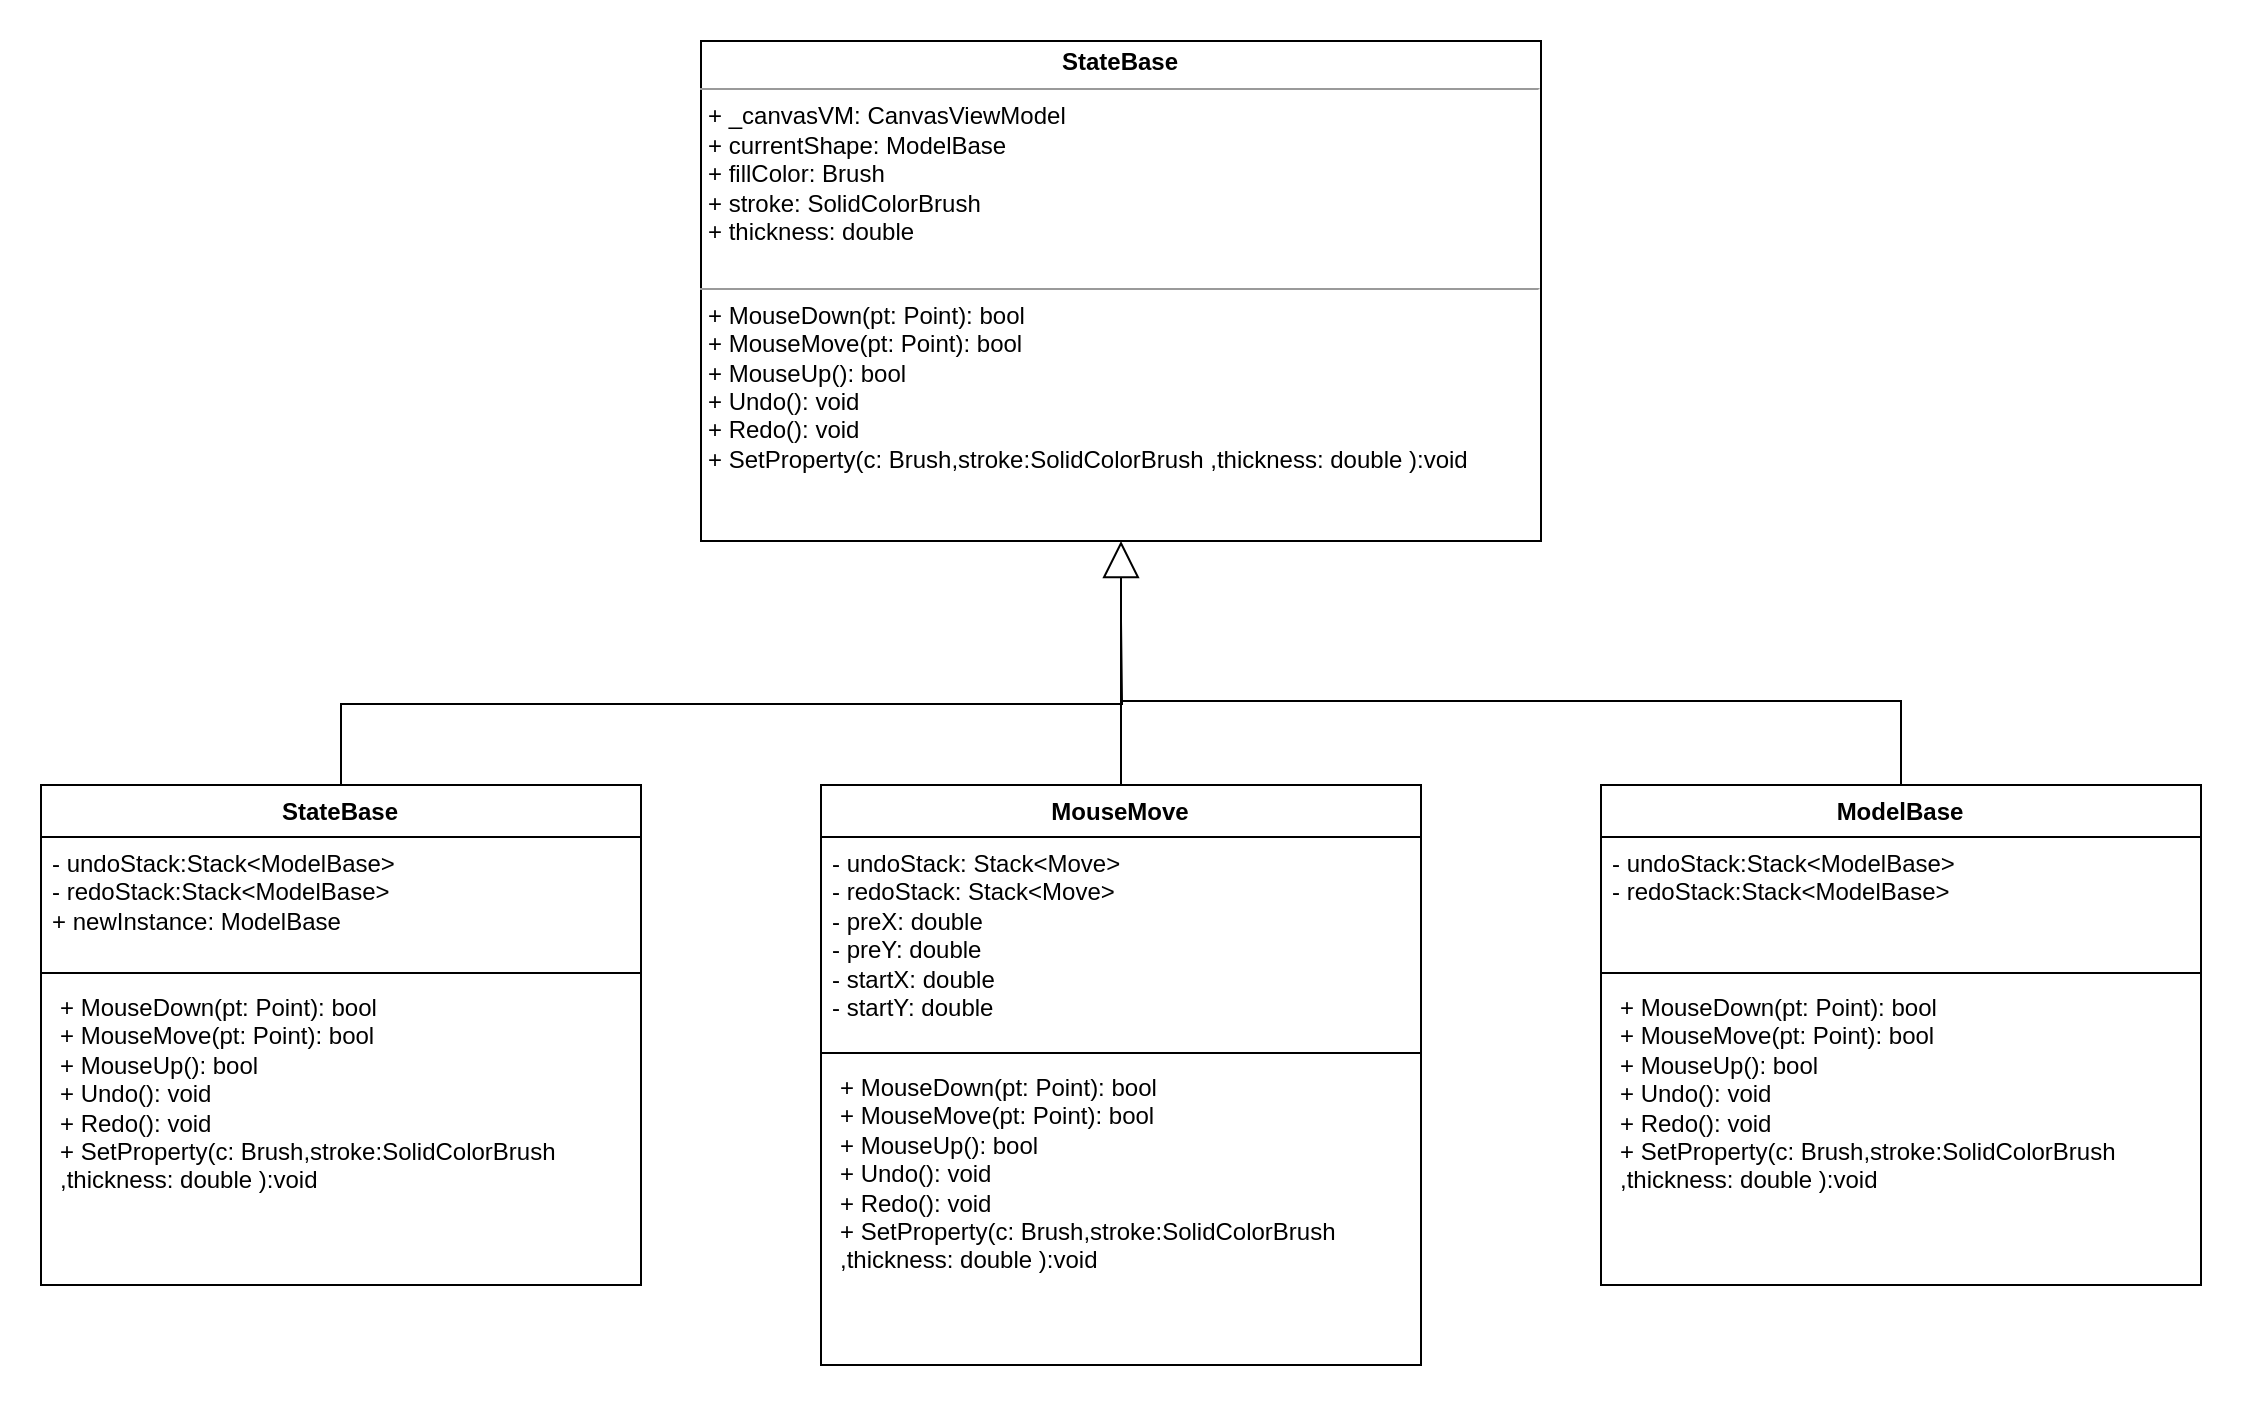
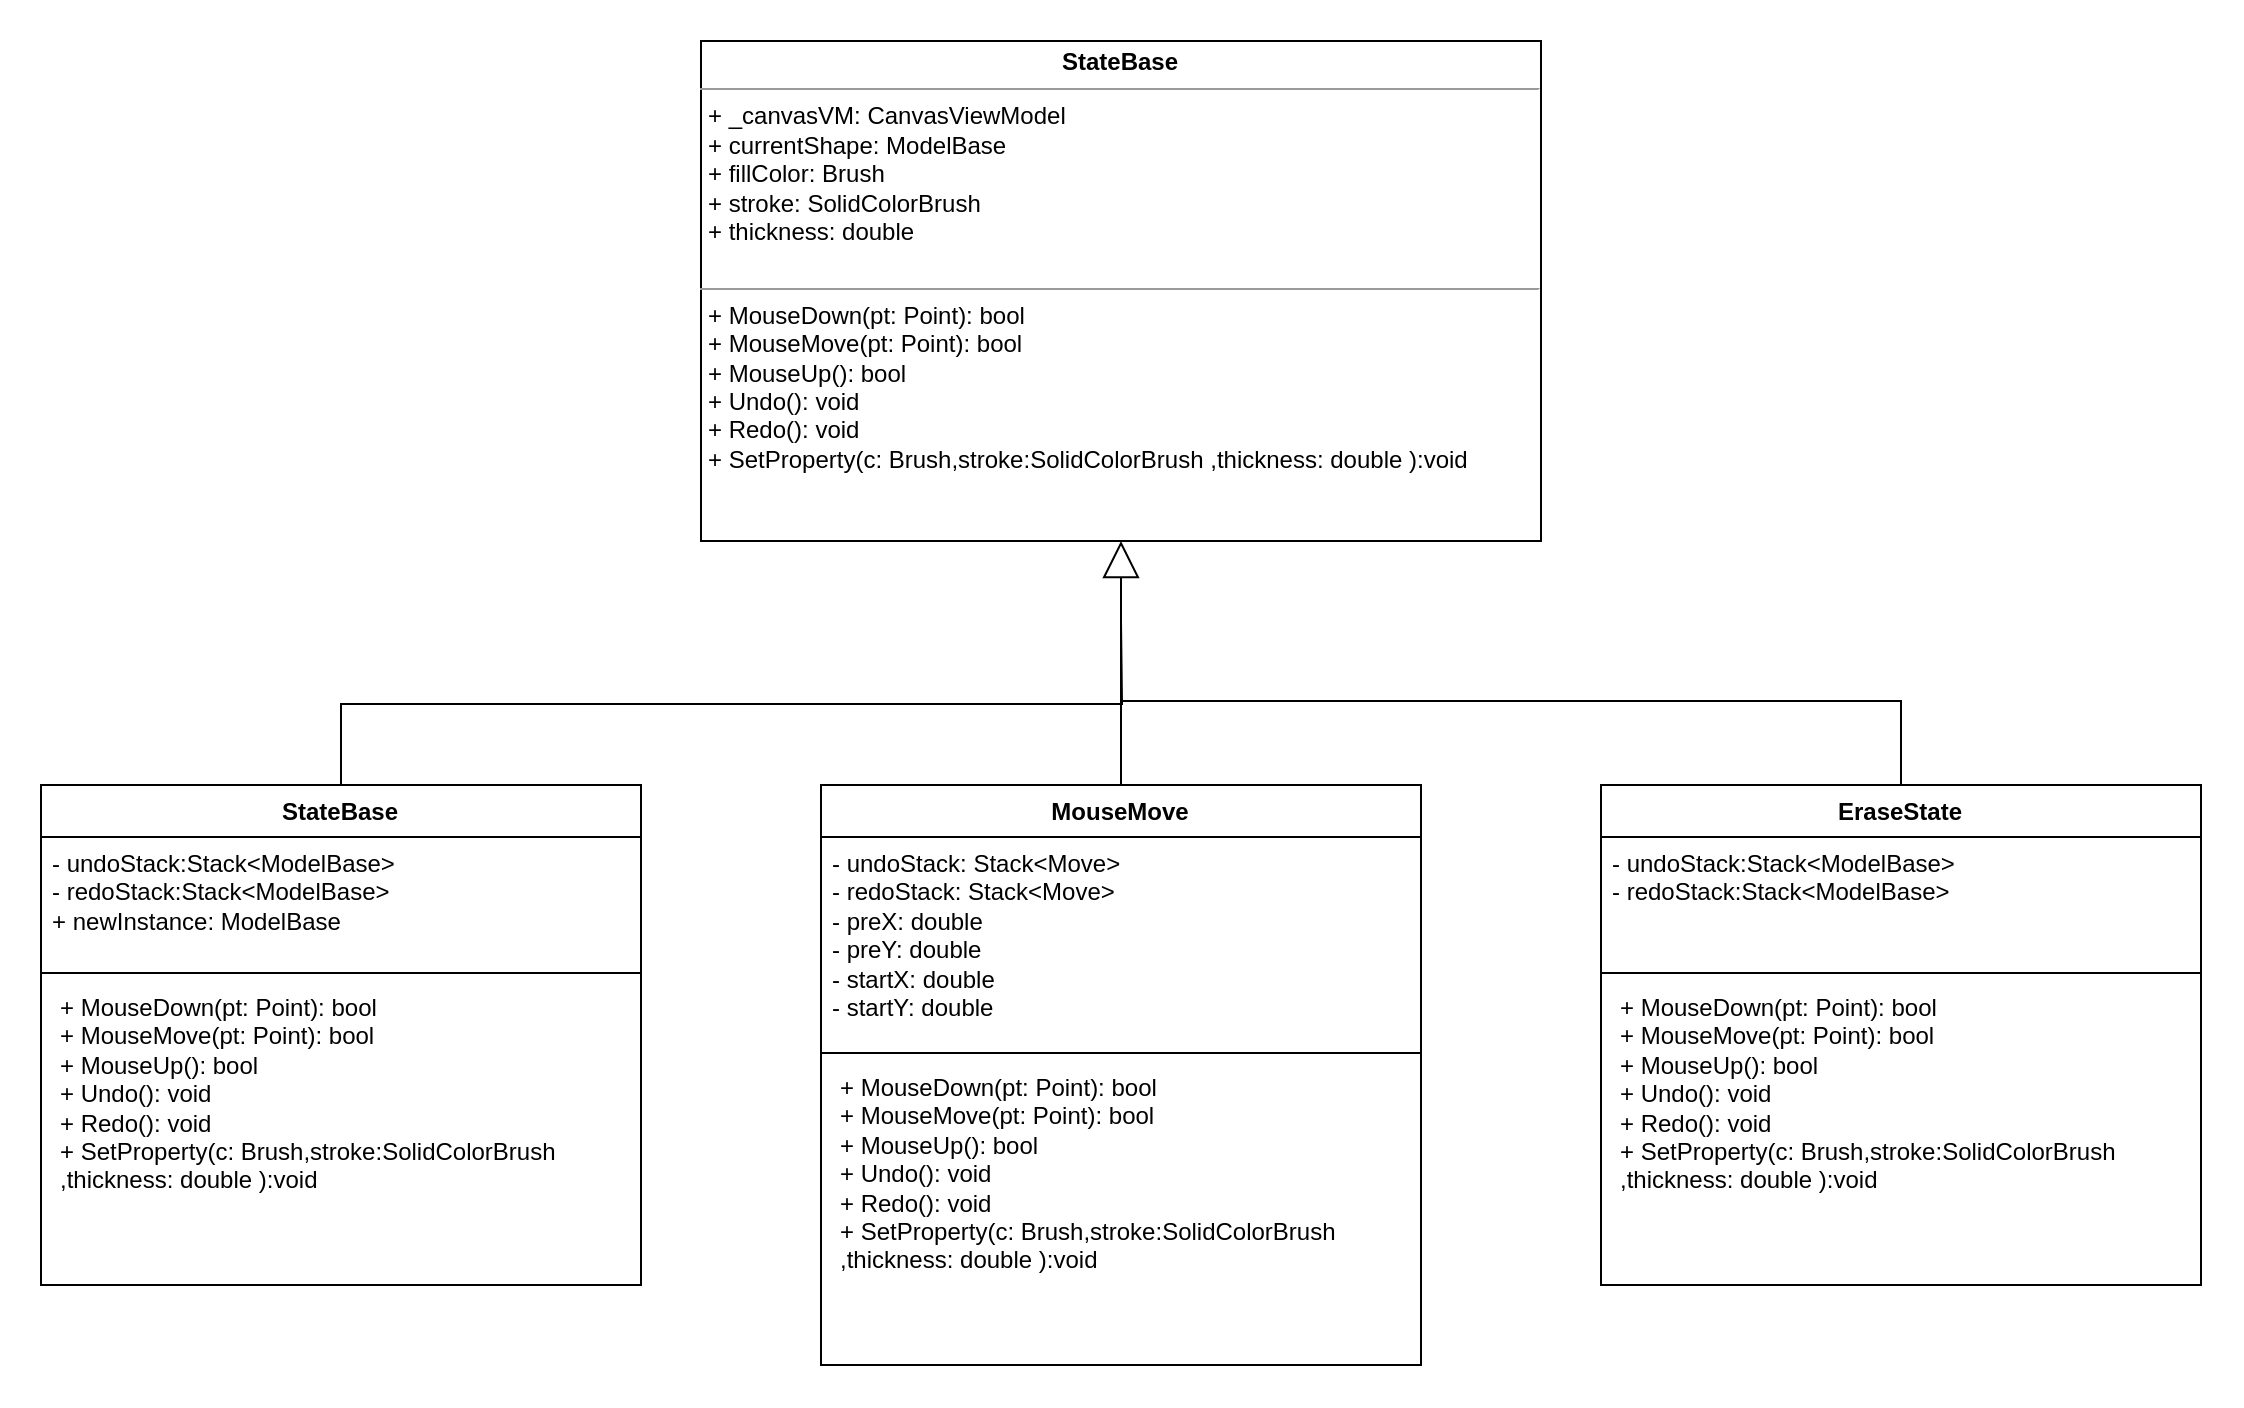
(1901, 813) -> (1901, 813)
